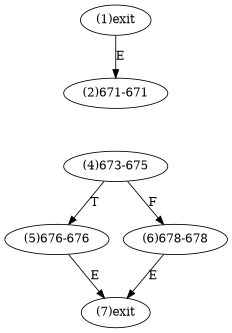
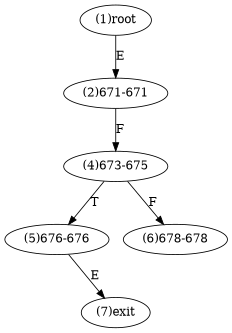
(116, 20) -> (116, 20)
none -> (116, 126)
(148, 273) -> none
